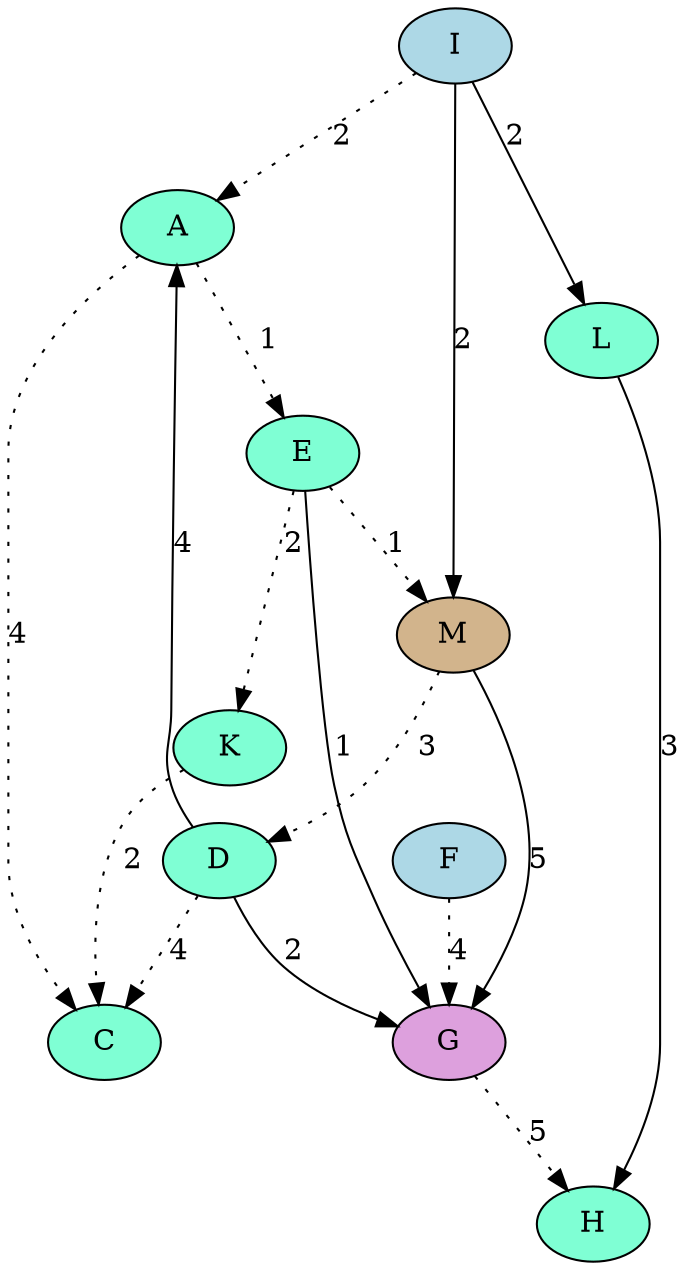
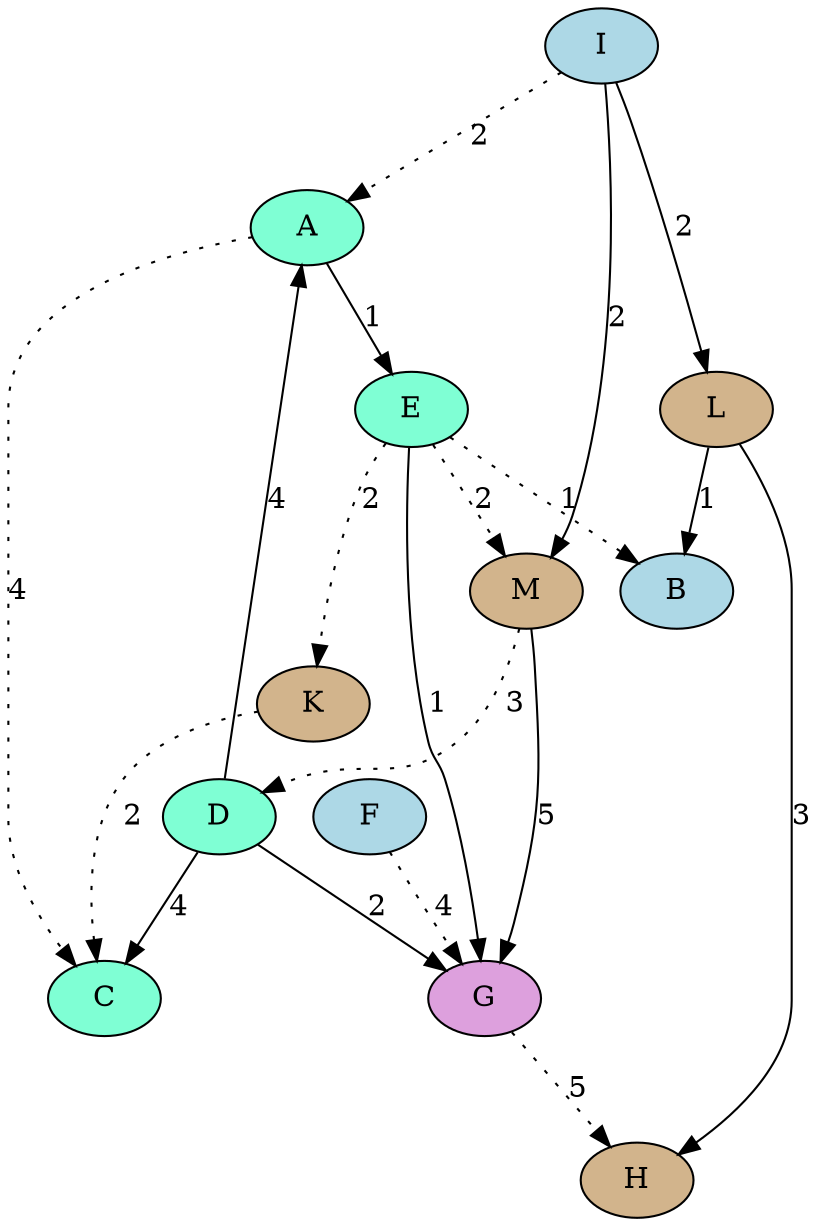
(235, 331) -> (354, 309)
(602, 340) -> (716, 409)
(397, 544) -> (485, 500)
none -> (677, 591)
(230, 748) -> (313, 704)
(168, 943) -> (168, 899)
(593, 1224) -> (637, 1180)
